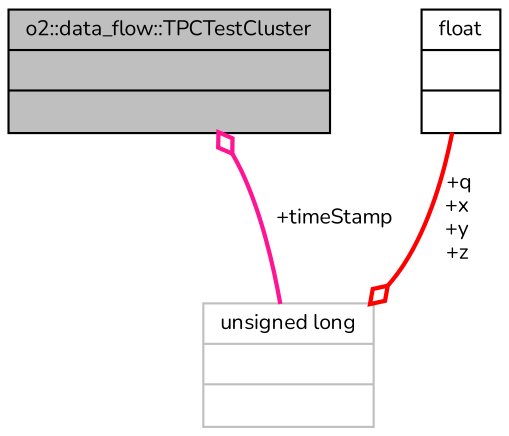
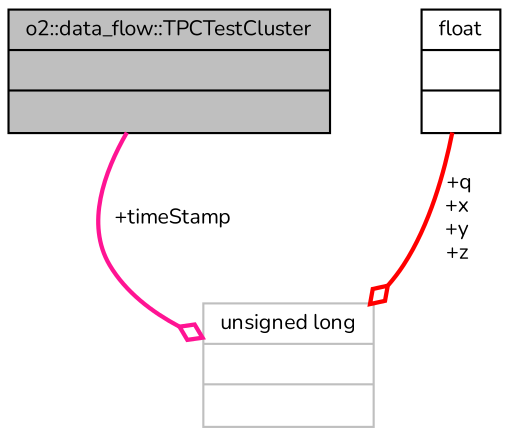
(262, 227) -> (101, 244)
